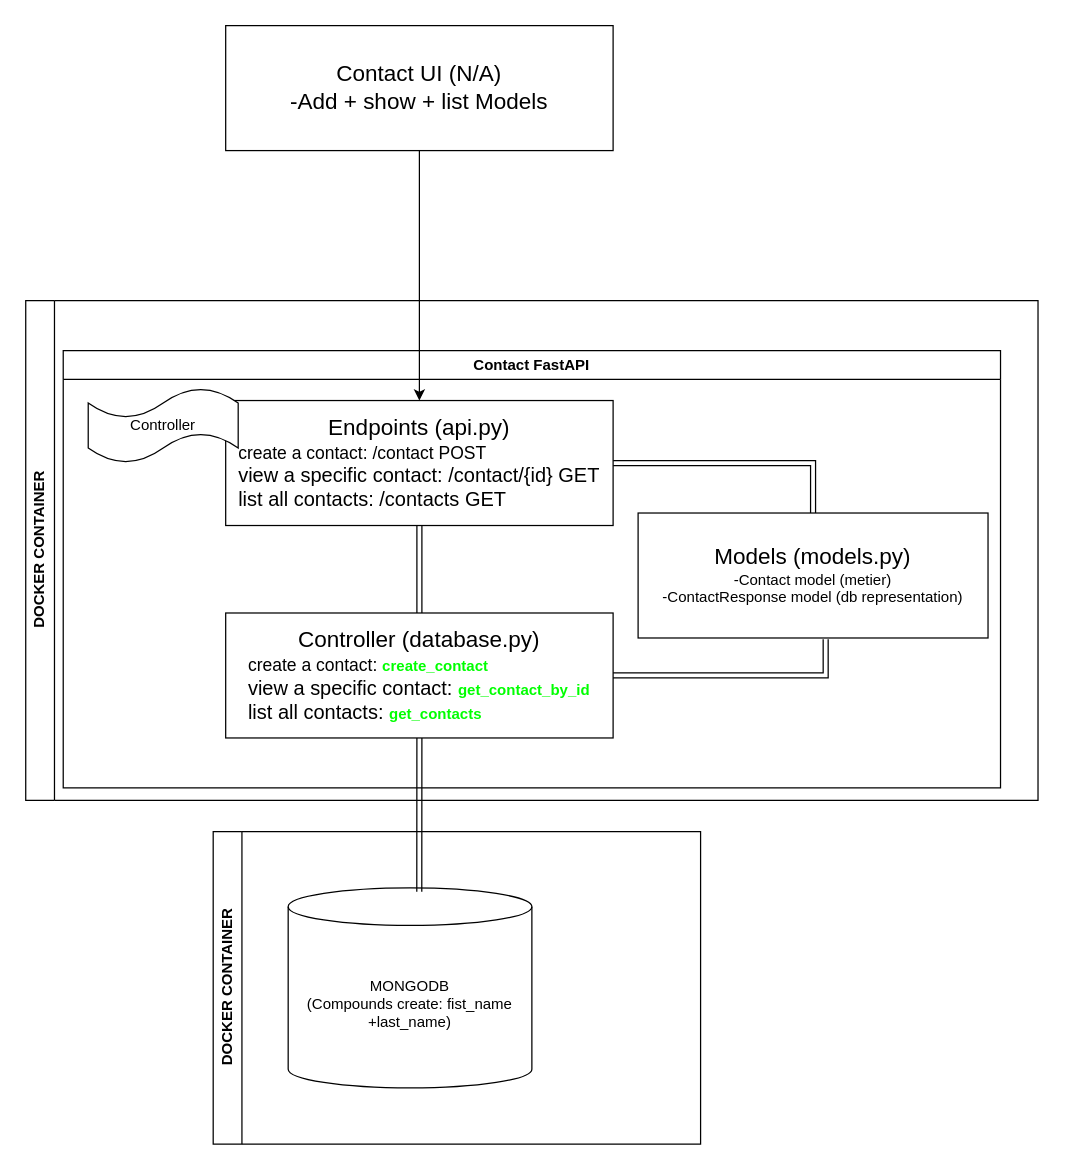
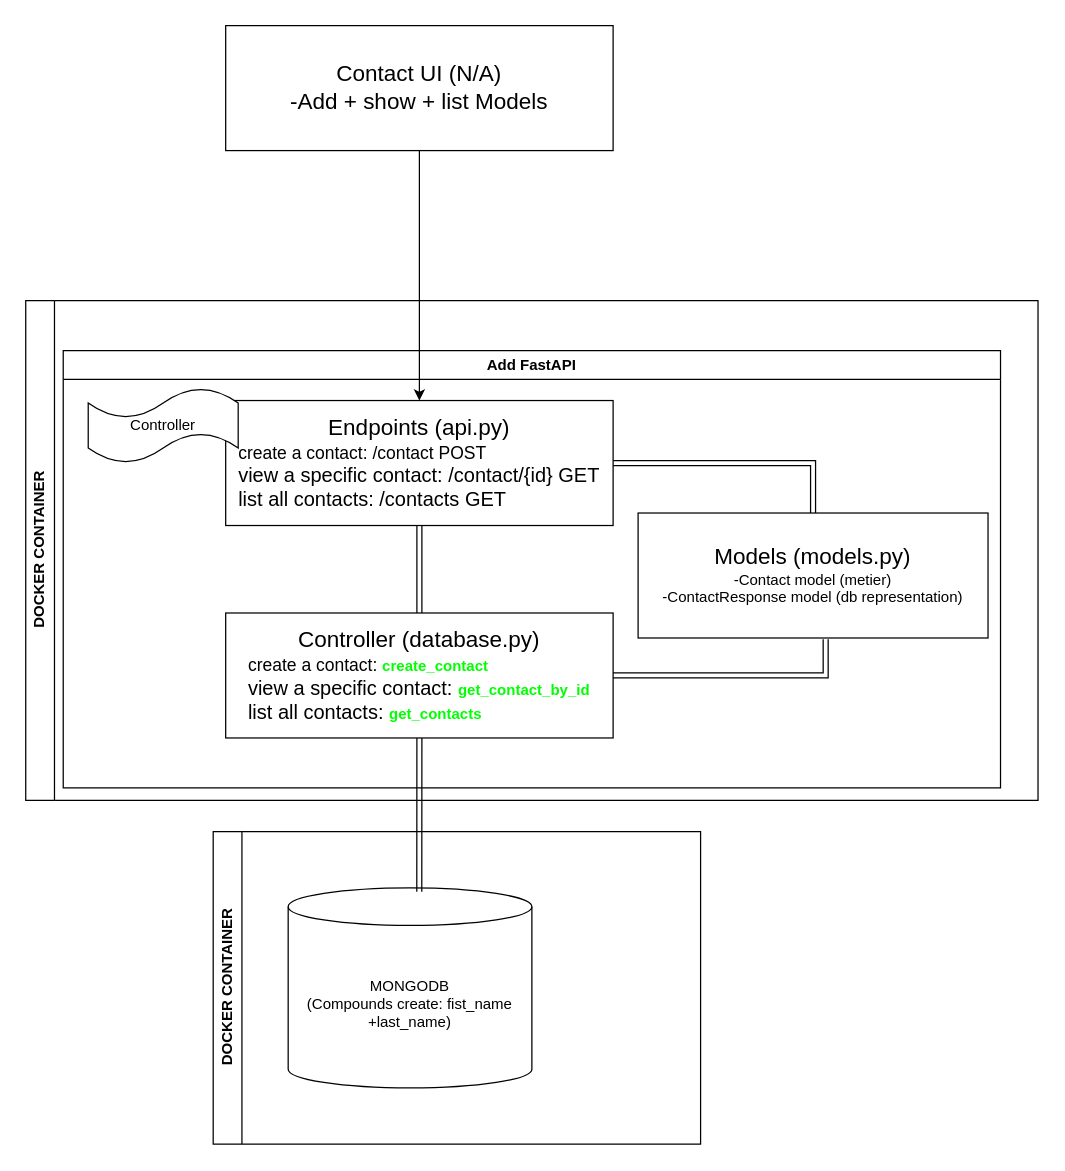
(532, 366) -> (532, 366)
